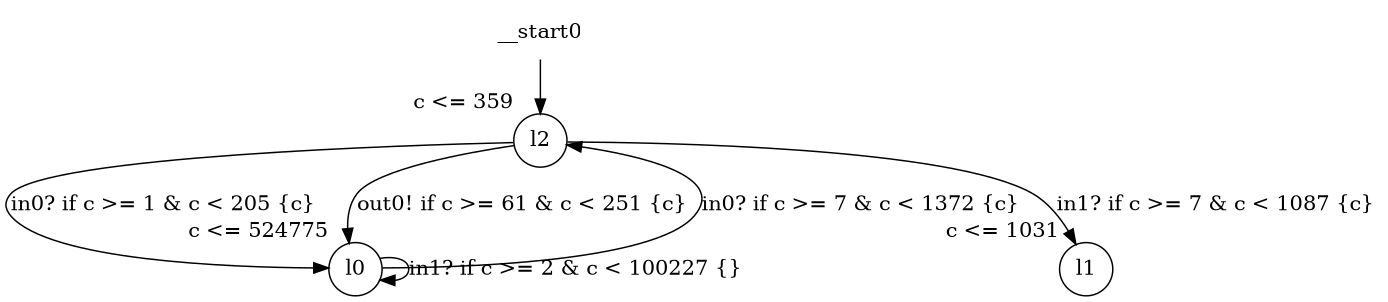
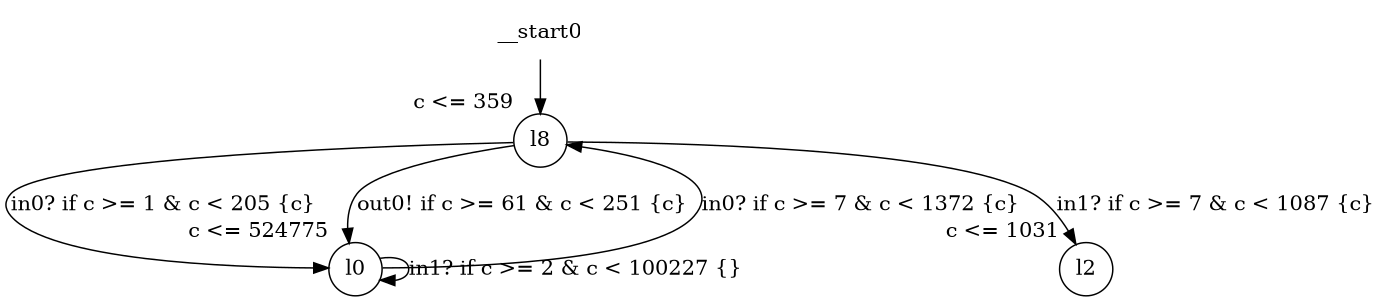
(540, 141) -> (540, 141)
(1086, 269) -> (1086, 269)
